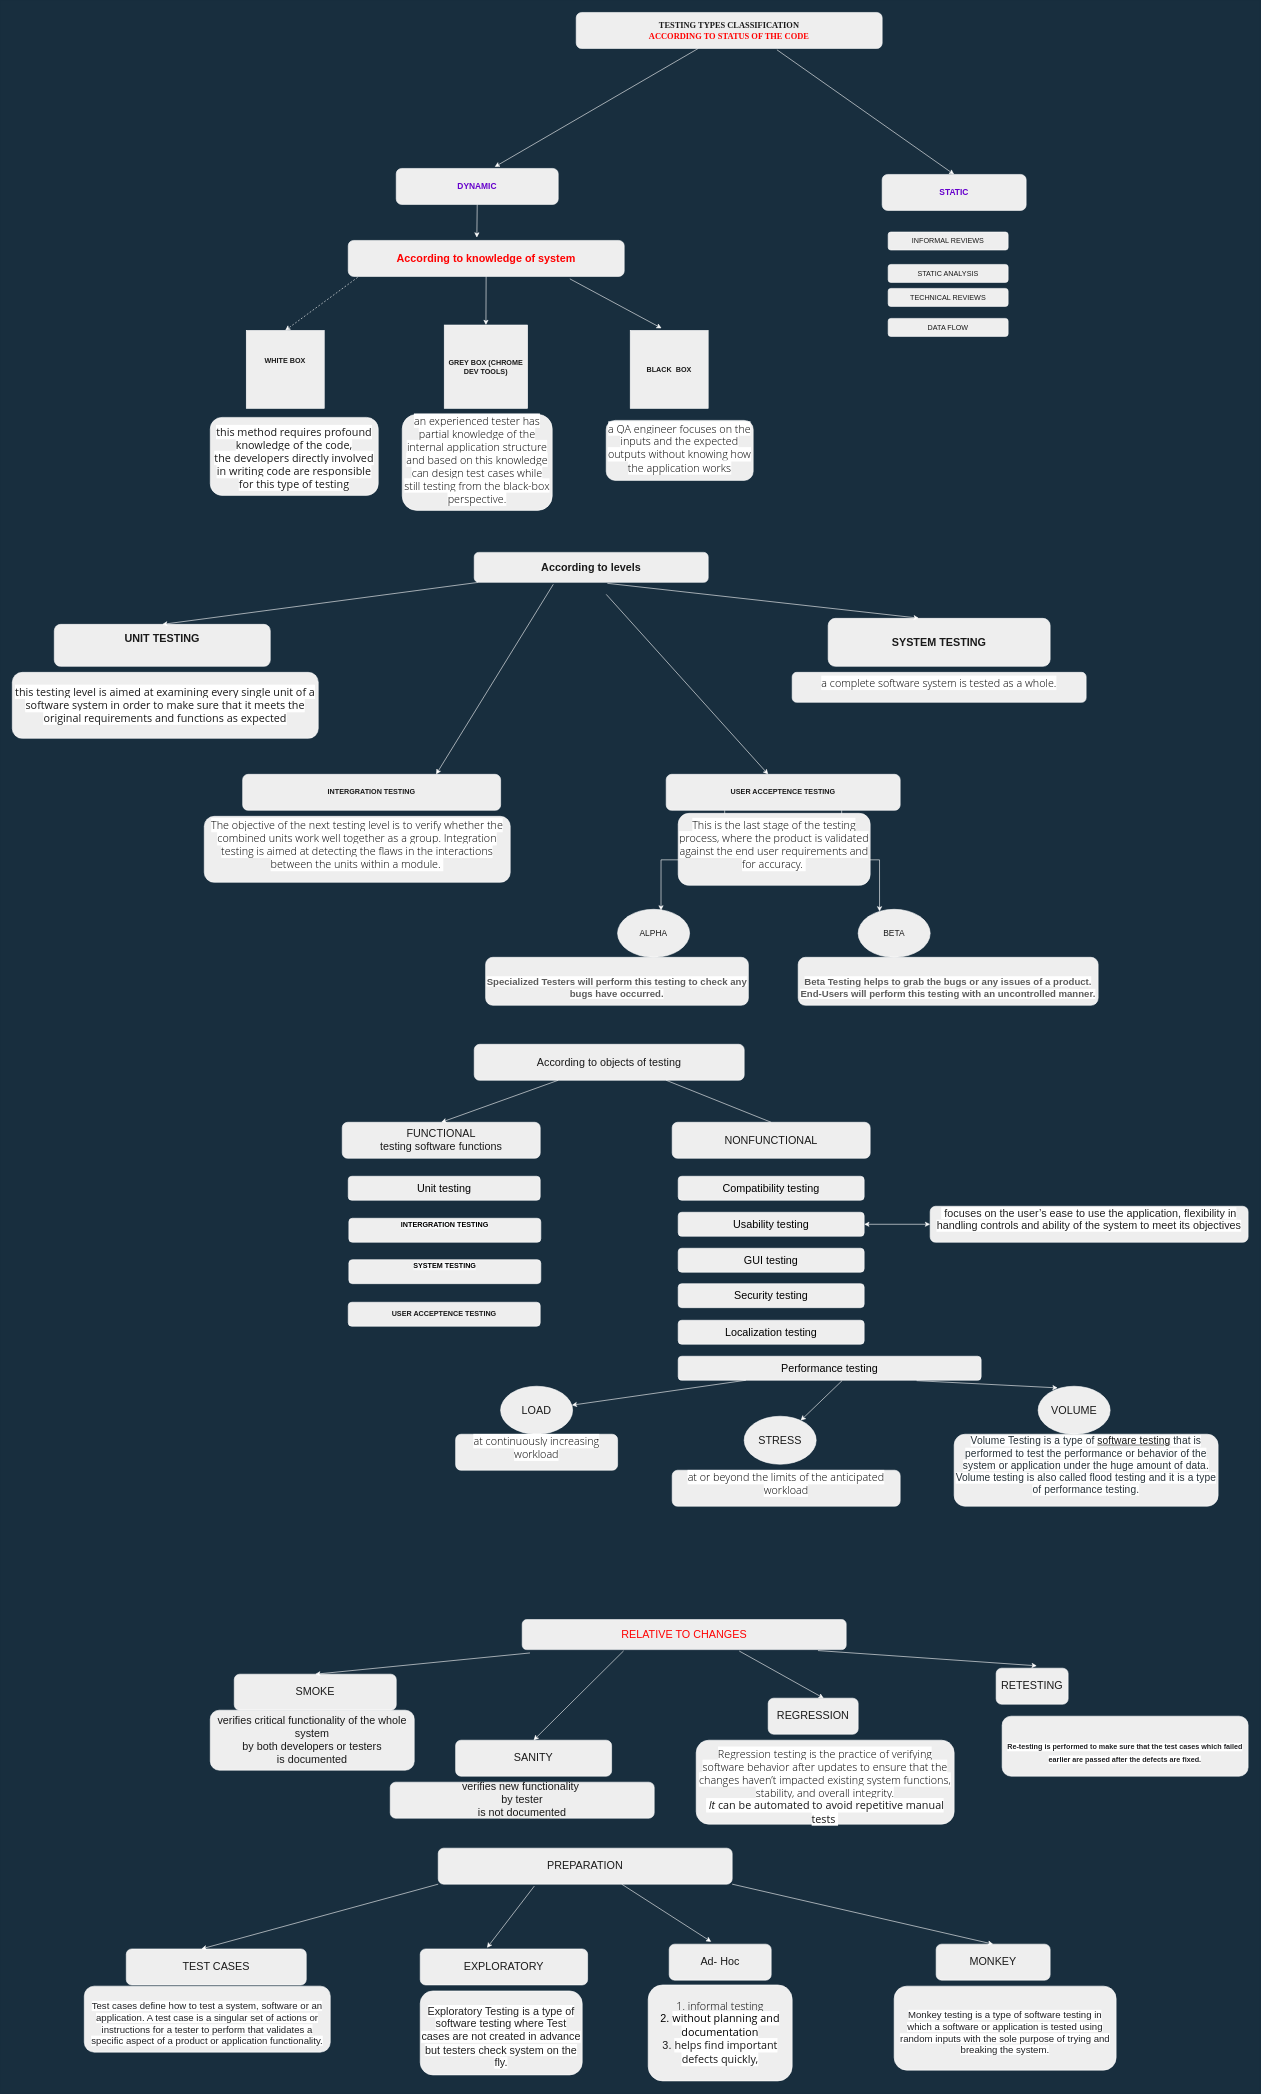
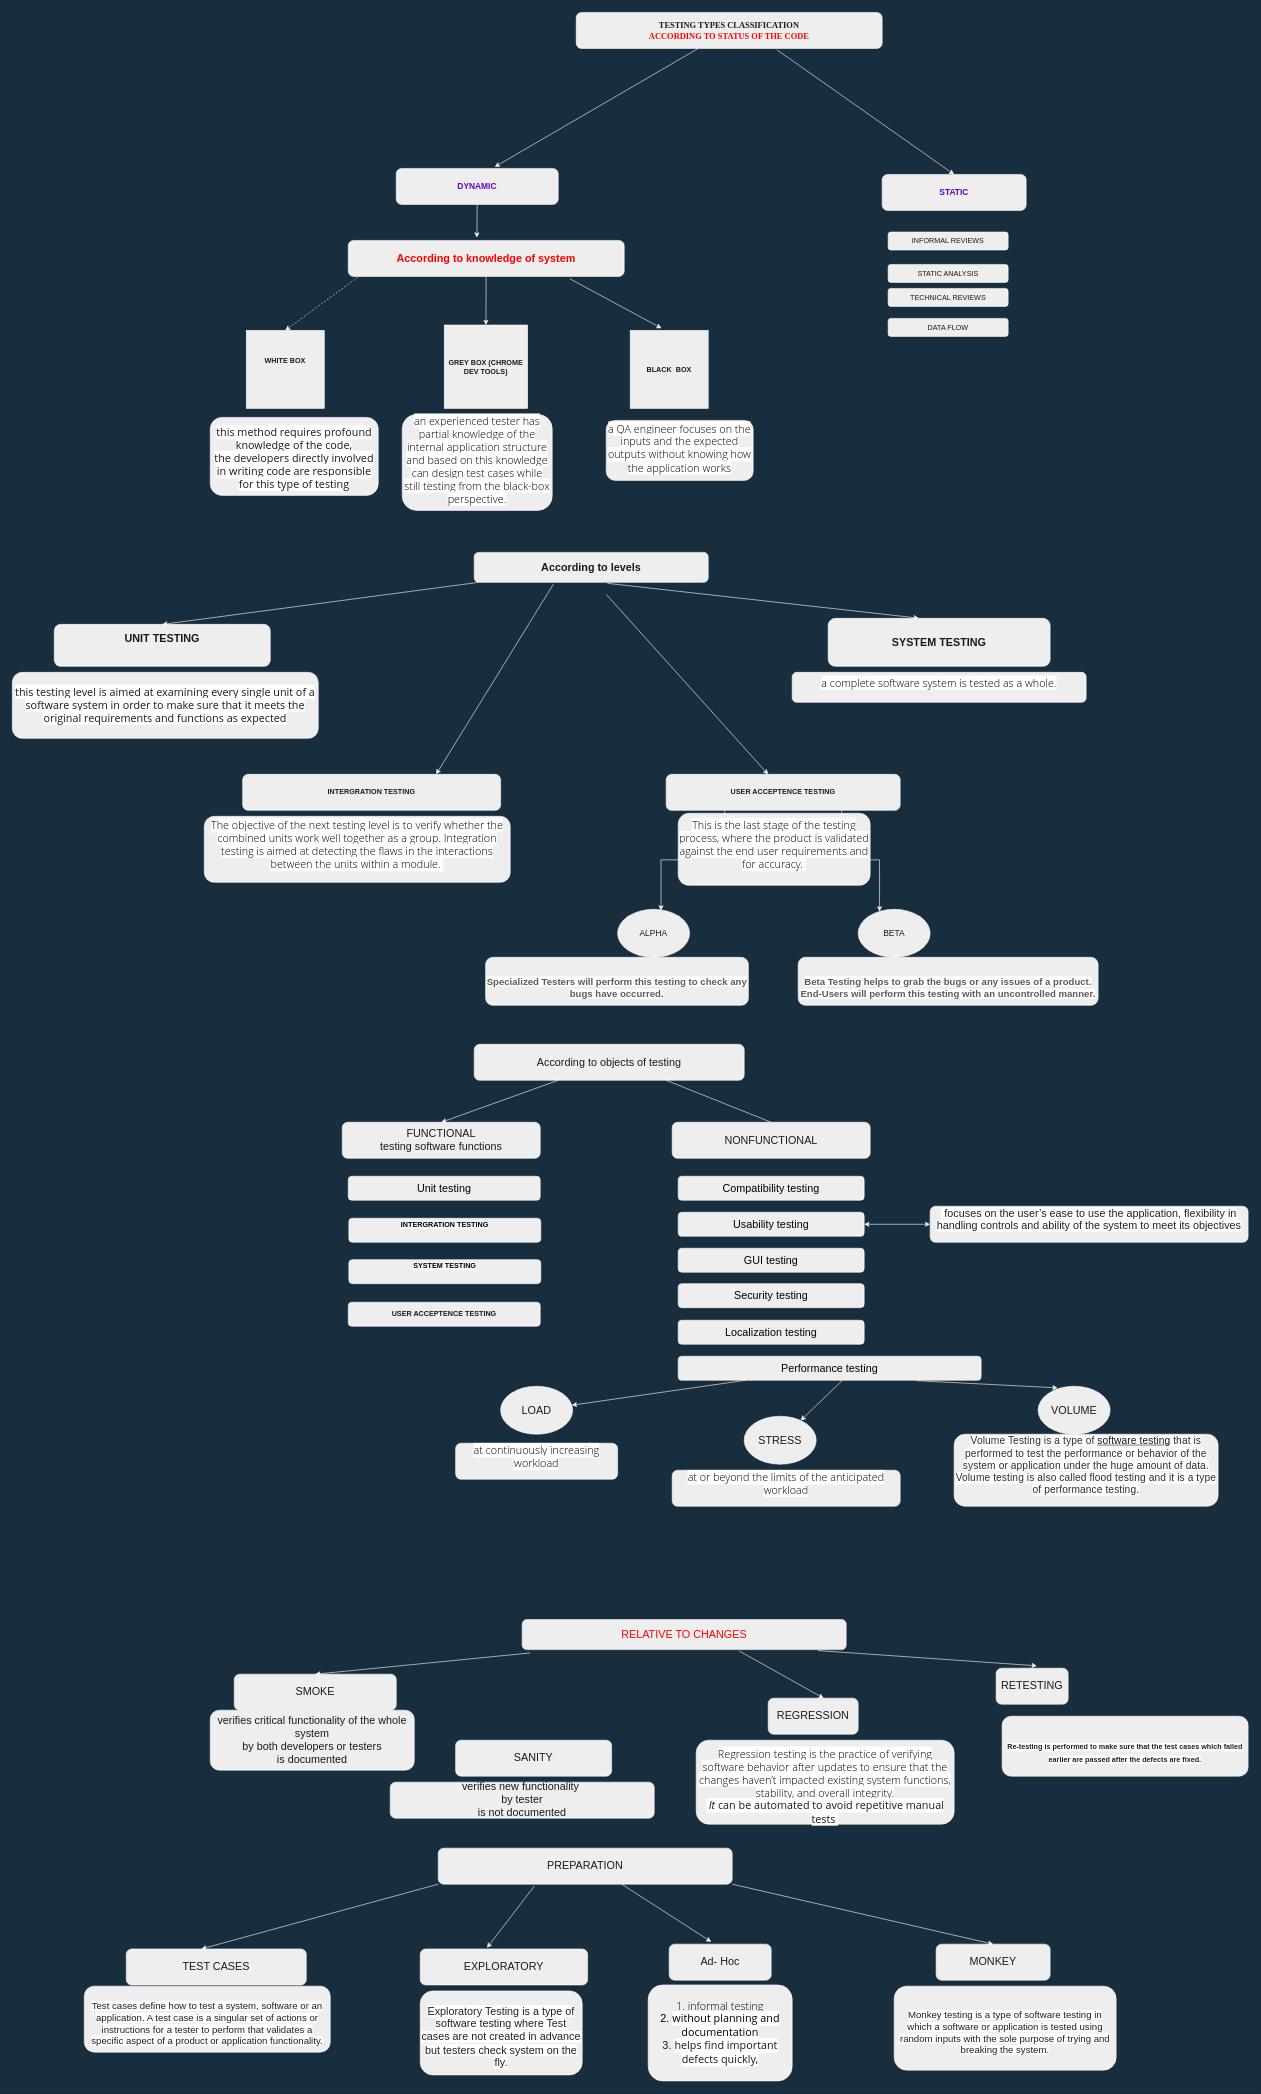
(537, 1452) -> (537, 1461)
(561, 1713) -> none
